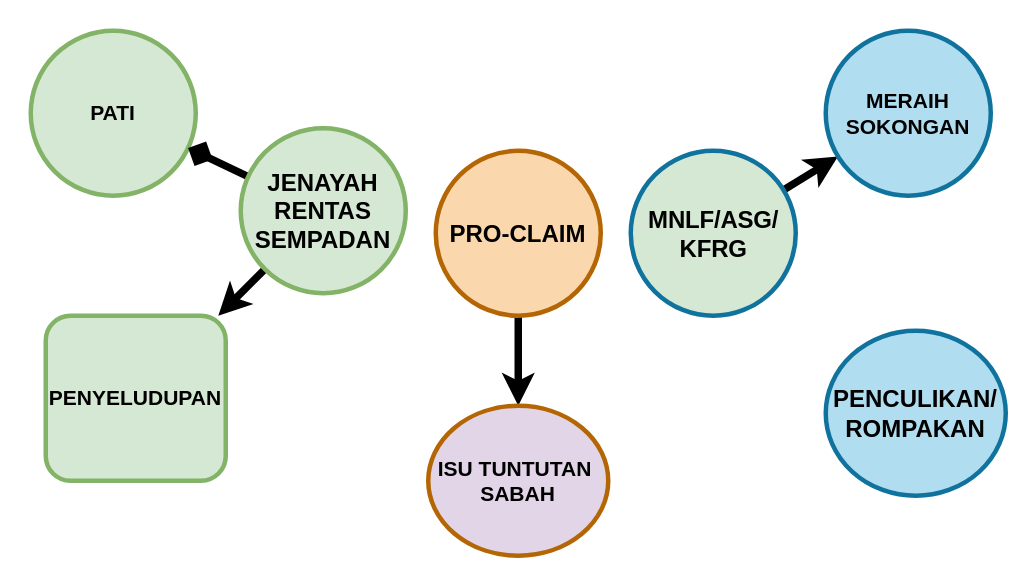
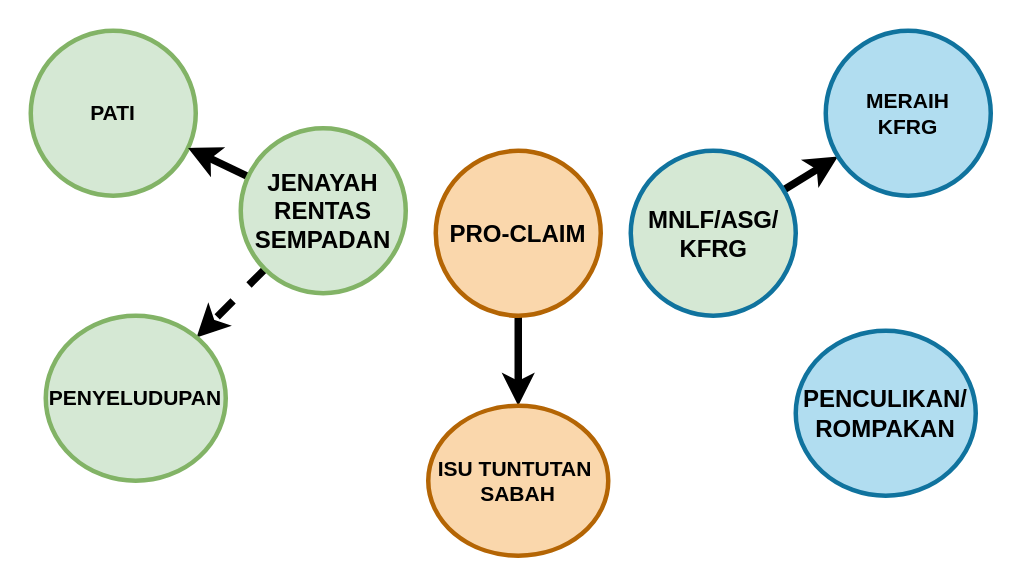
(908, 113) -> (908, 113)
(212, 160) -> (212, 160)
(241, 293) -> (241, 293)
(136, 398) -> (136, 398)
(916, 413) -> (886, 413)
(518, 481) -> (518, 481)
